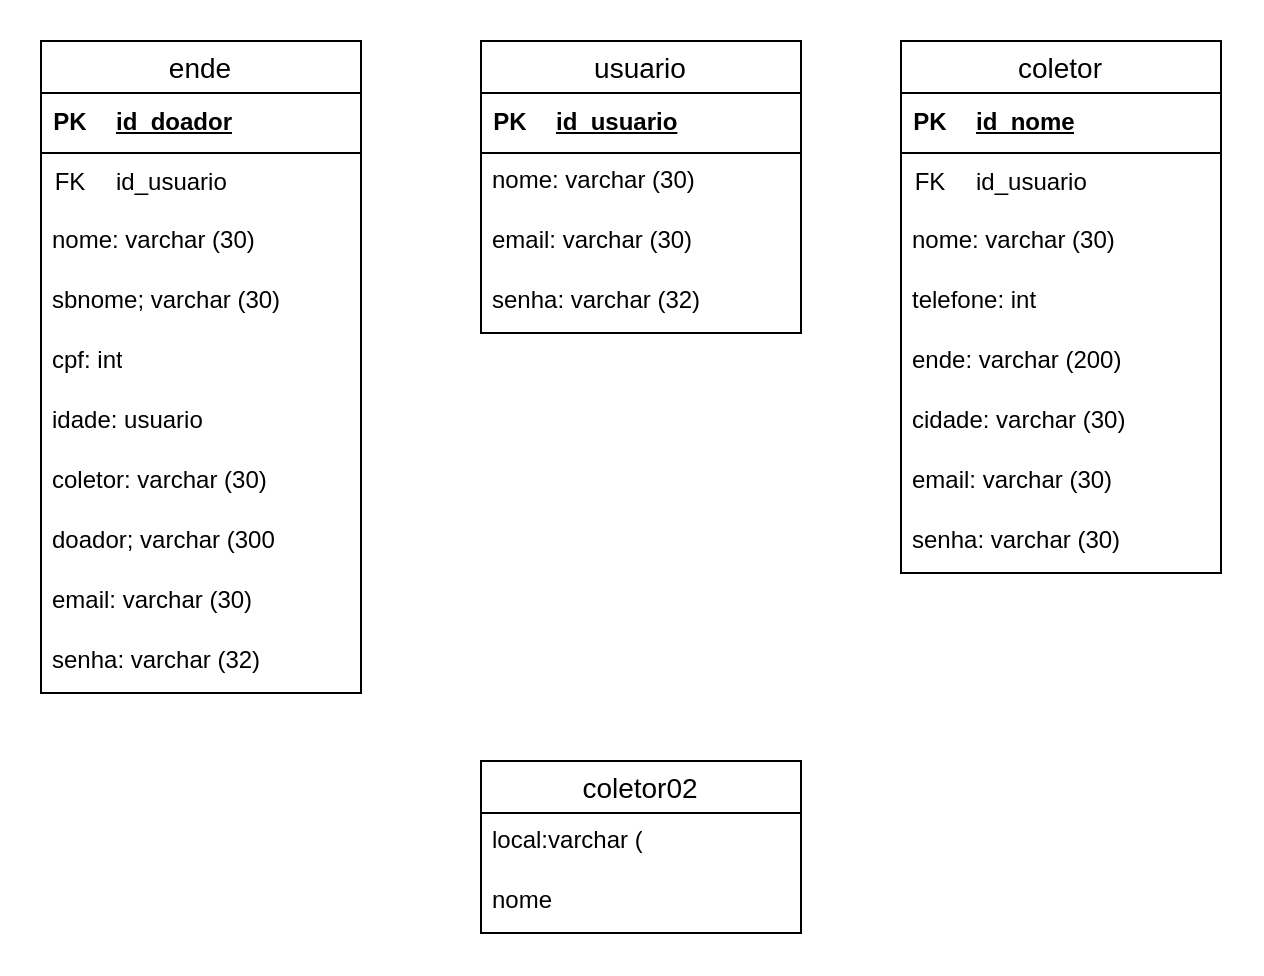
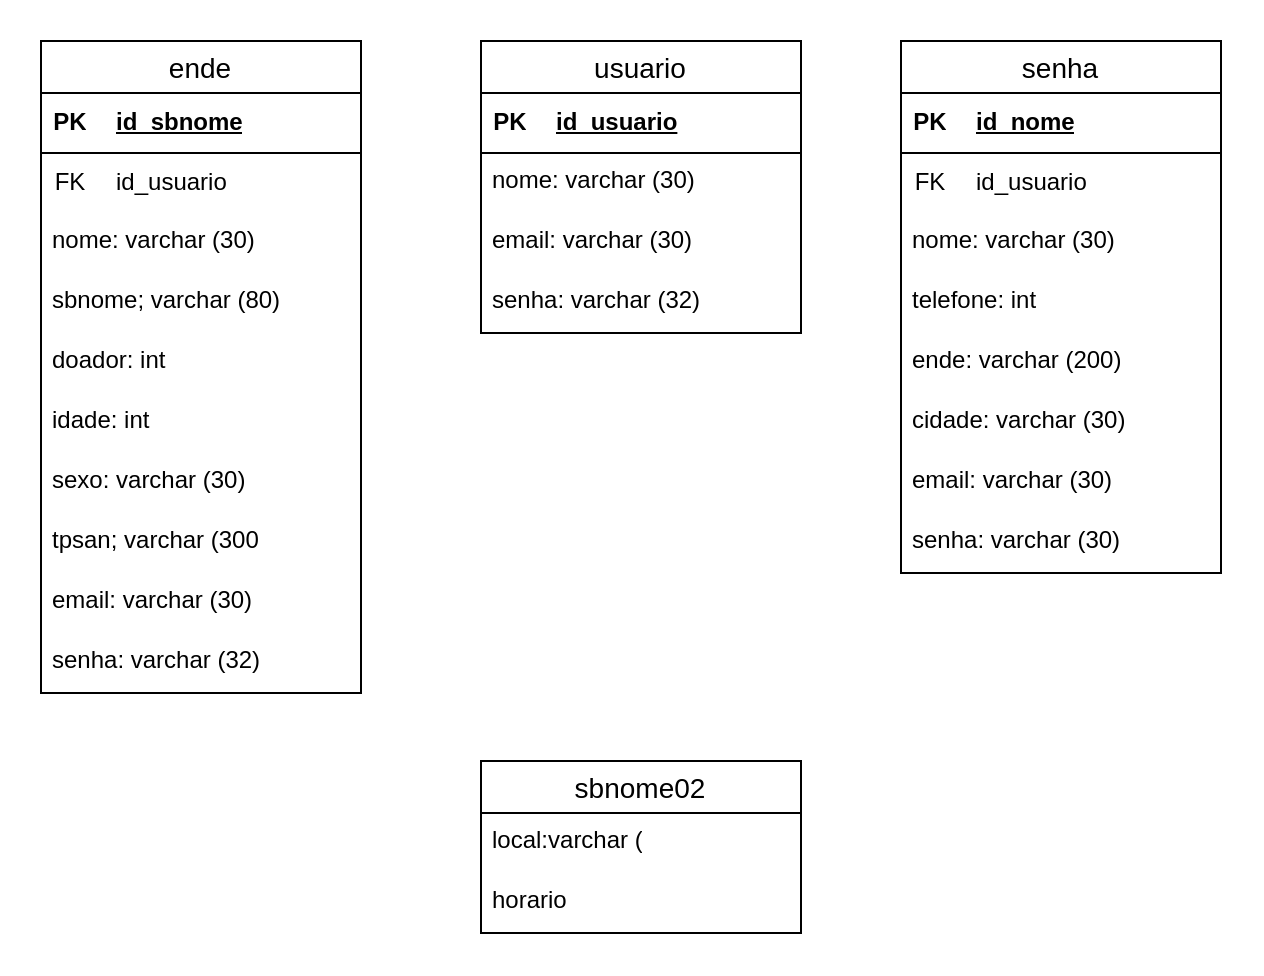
(1060, 69) -> (1060, 69)
(174, 123) -> (174, 123)
(178, 301) -> (178, 301)
(97, 361) -> (118, 361)
(135, 421) -> (108, 421)
(182, 481) -> (165, 481)
(178, 541) -> (171, 541)
(640, 789) -> (640, 789)
(520, 901) -> (537, 901)
